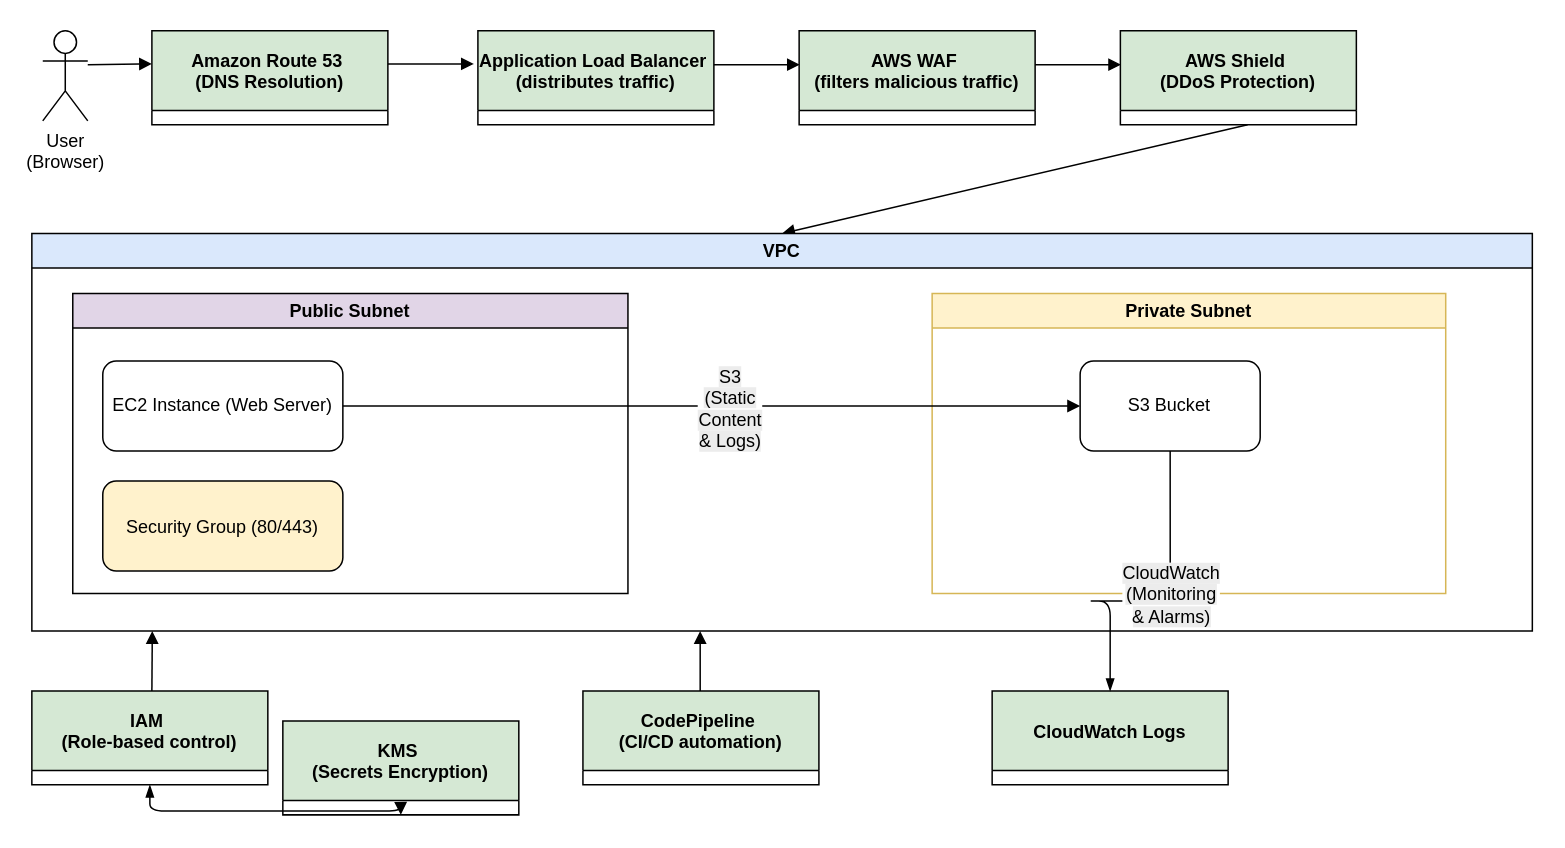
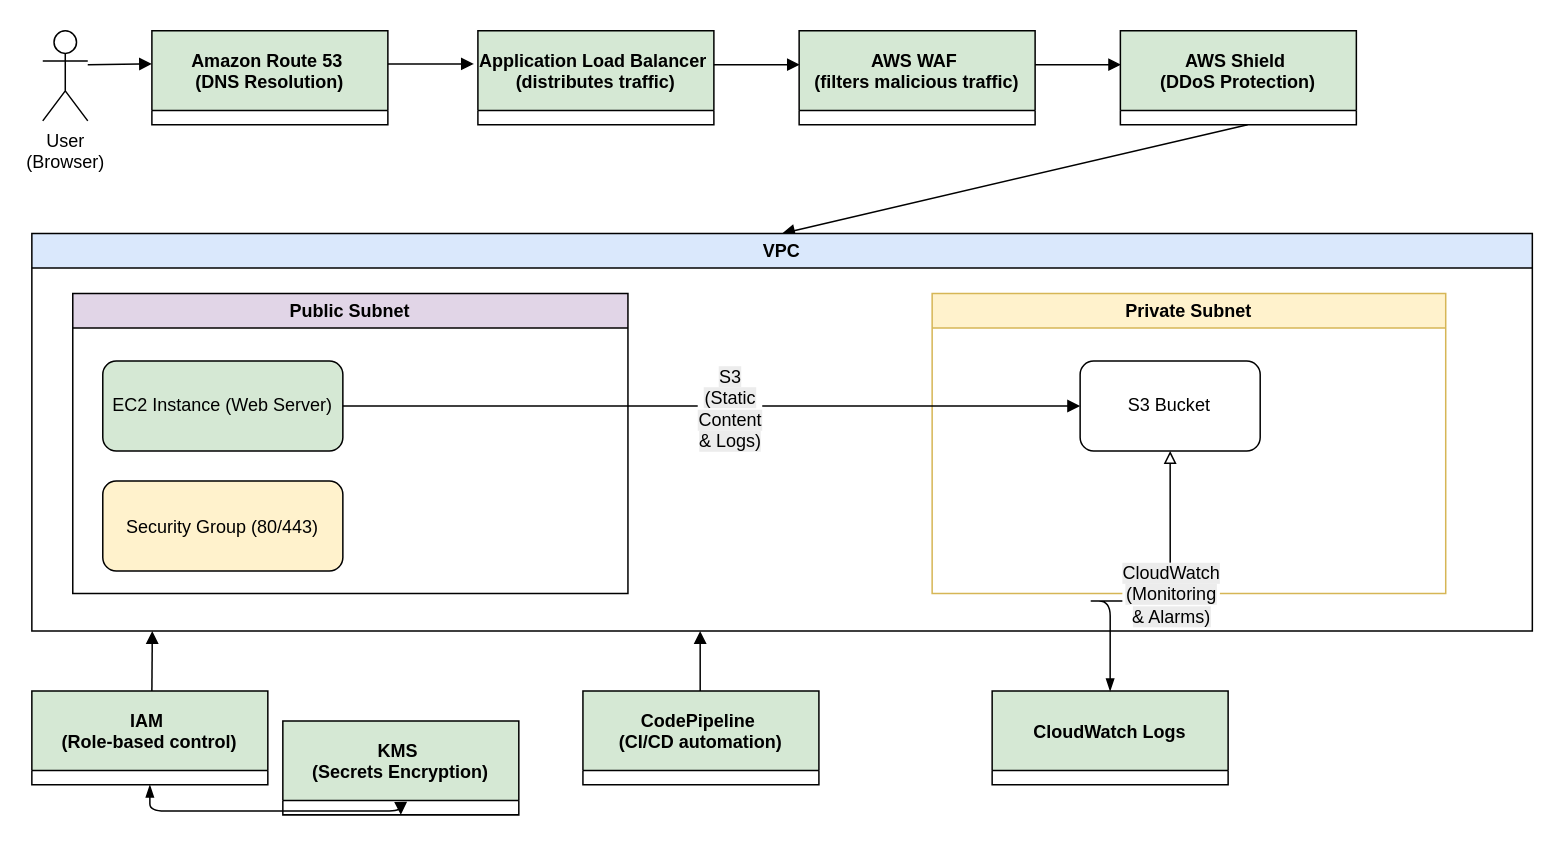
(223, 406) -> (223, 406)
(1170, 459) -> (1170, 464)
